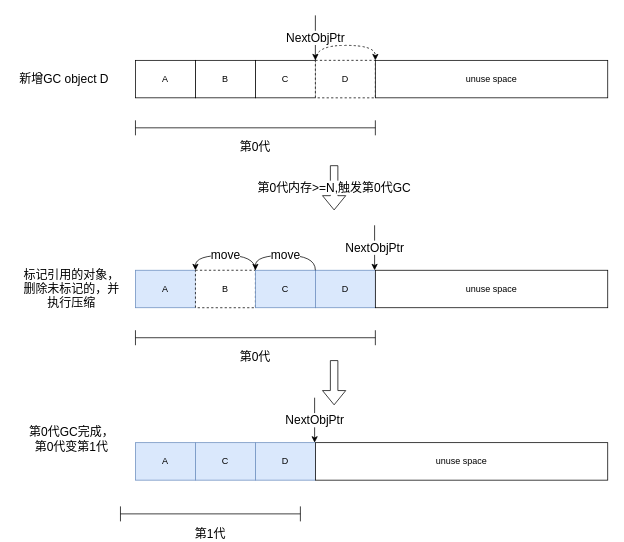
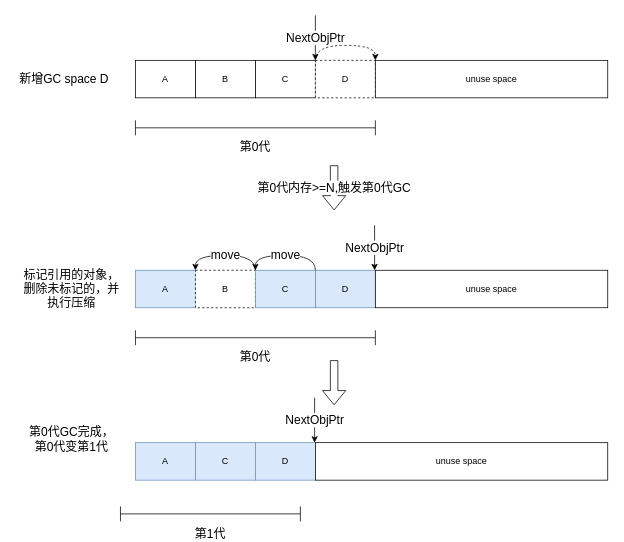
(64, 79) -> (64, 79)
